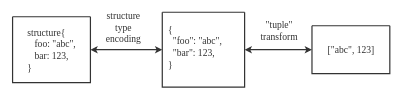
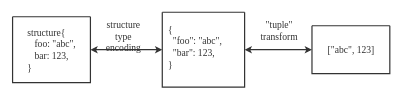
(123, 27) -> (123, 36)
